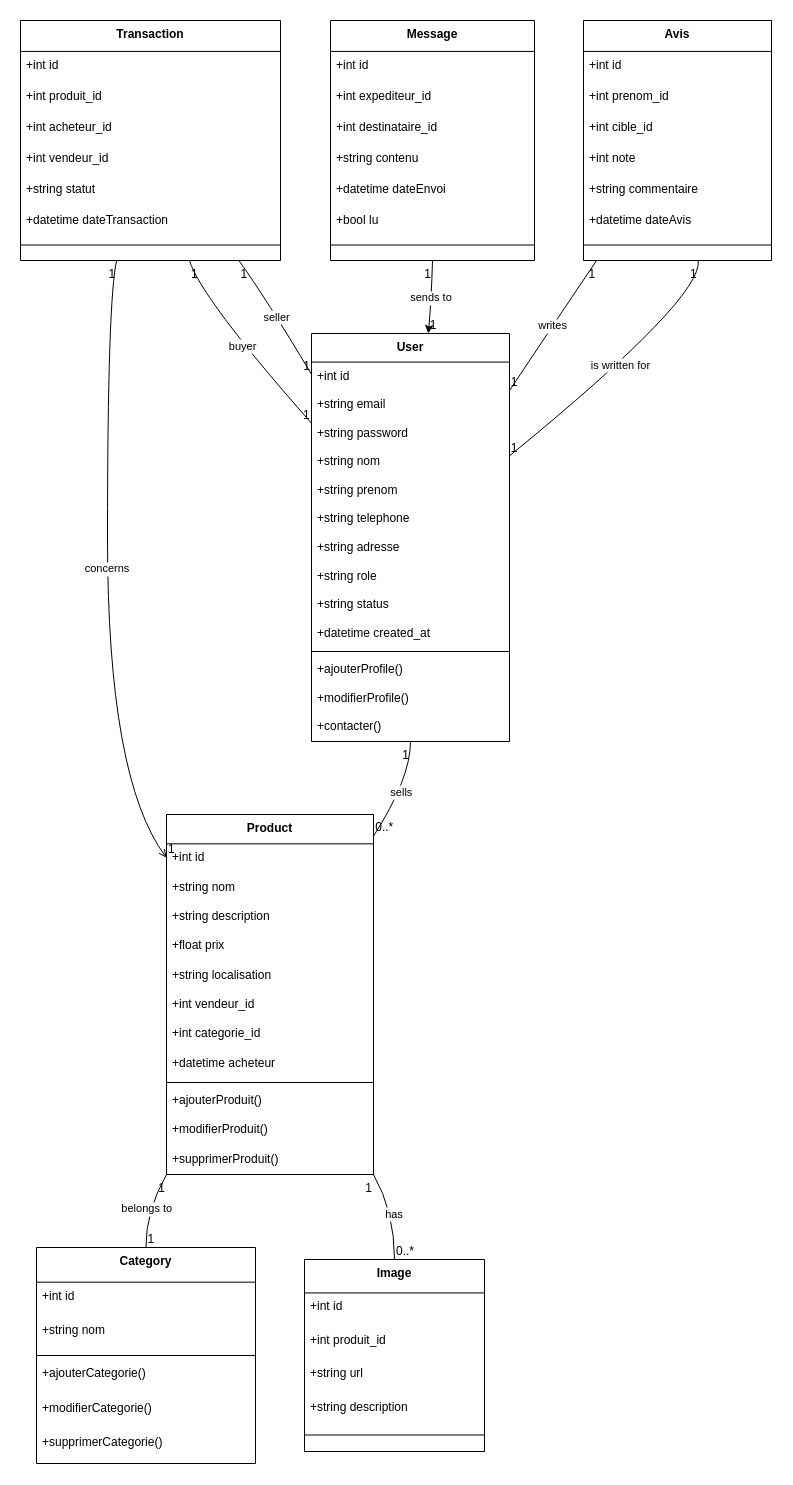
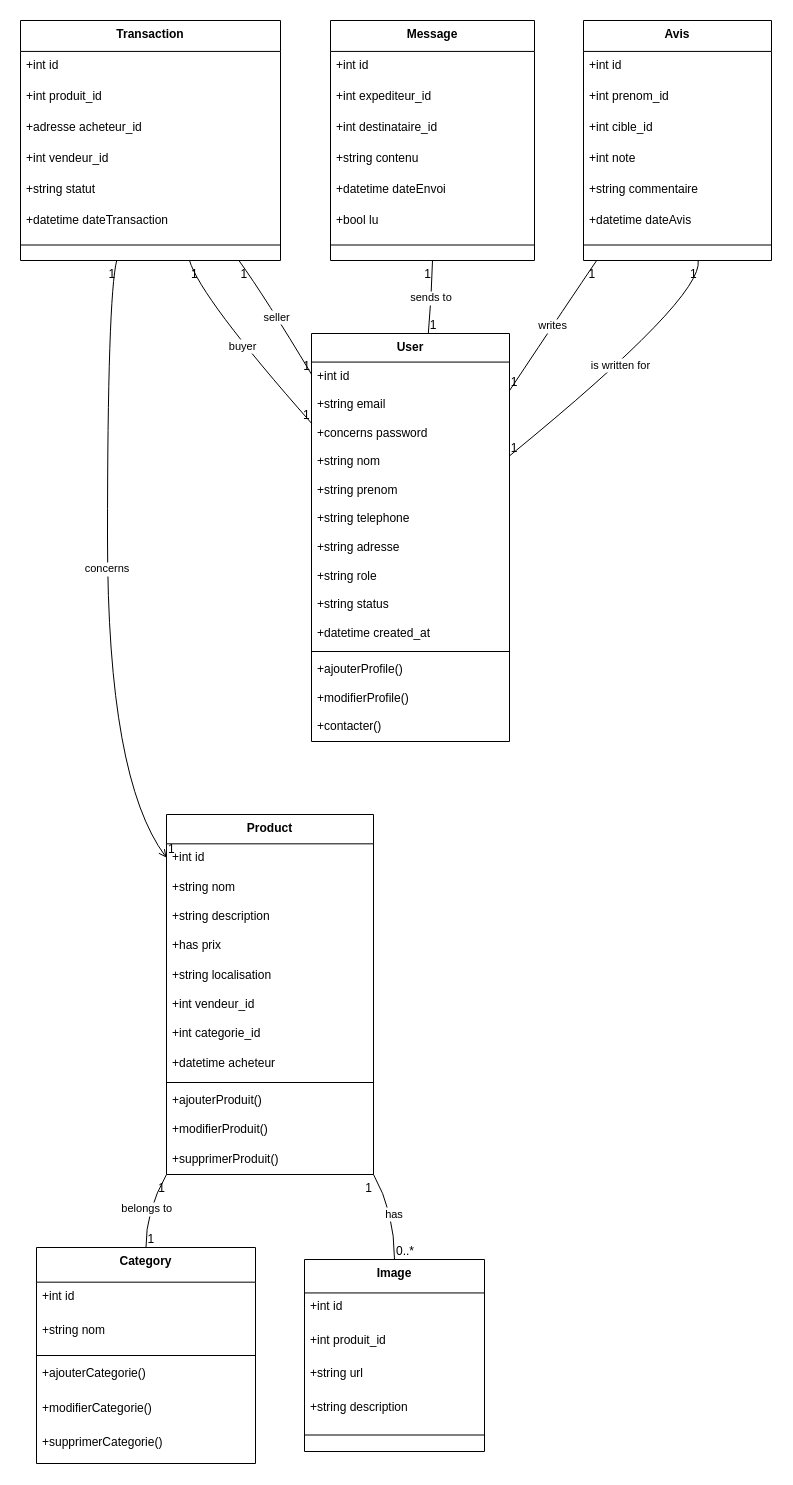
(75, 127) -> (90, 127)
(429, 325) -> (429, 328)
(368, 433) -> (376, 433)
(398, 791) -> none
(204, 945) -> (199, 945)
